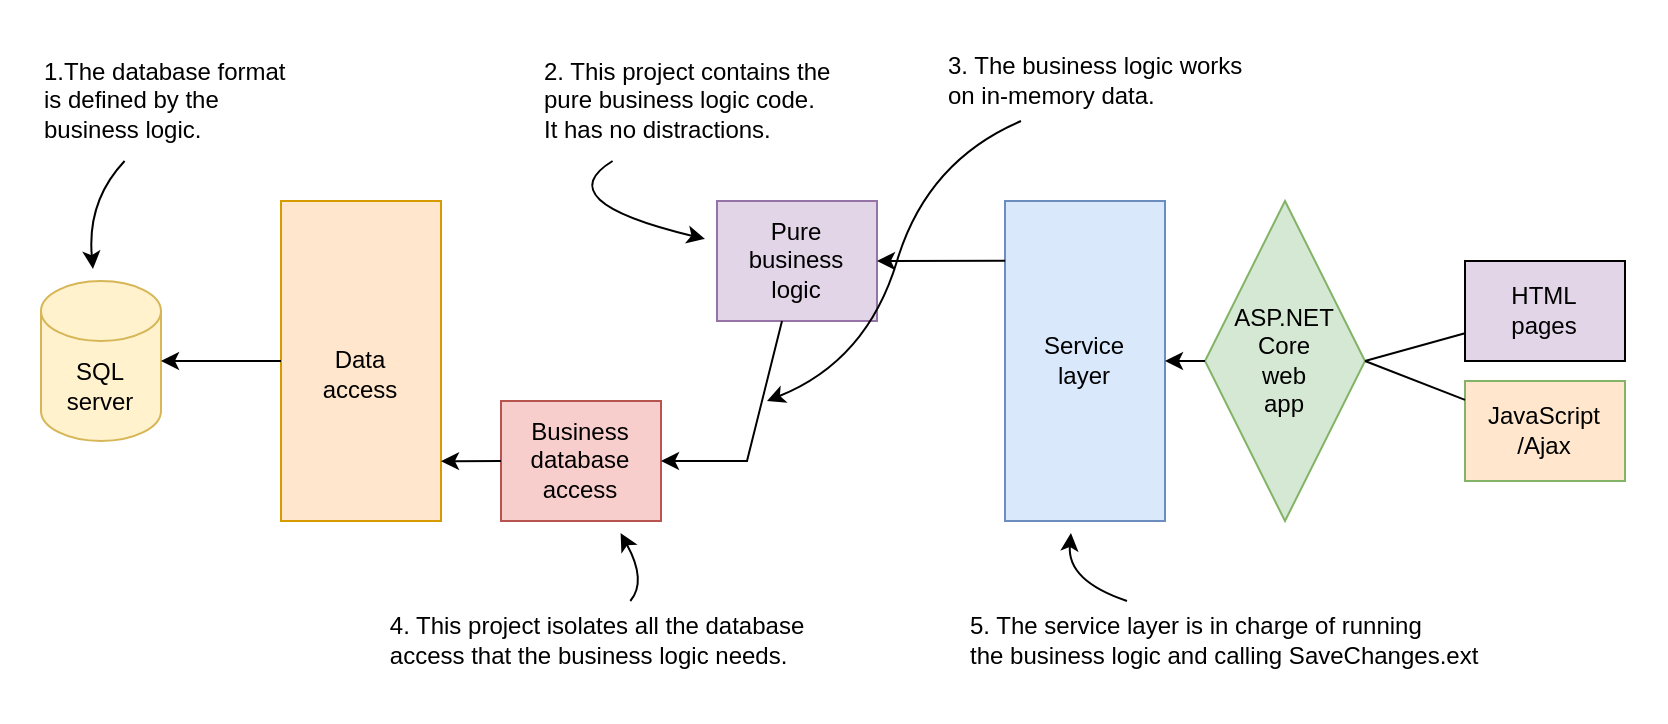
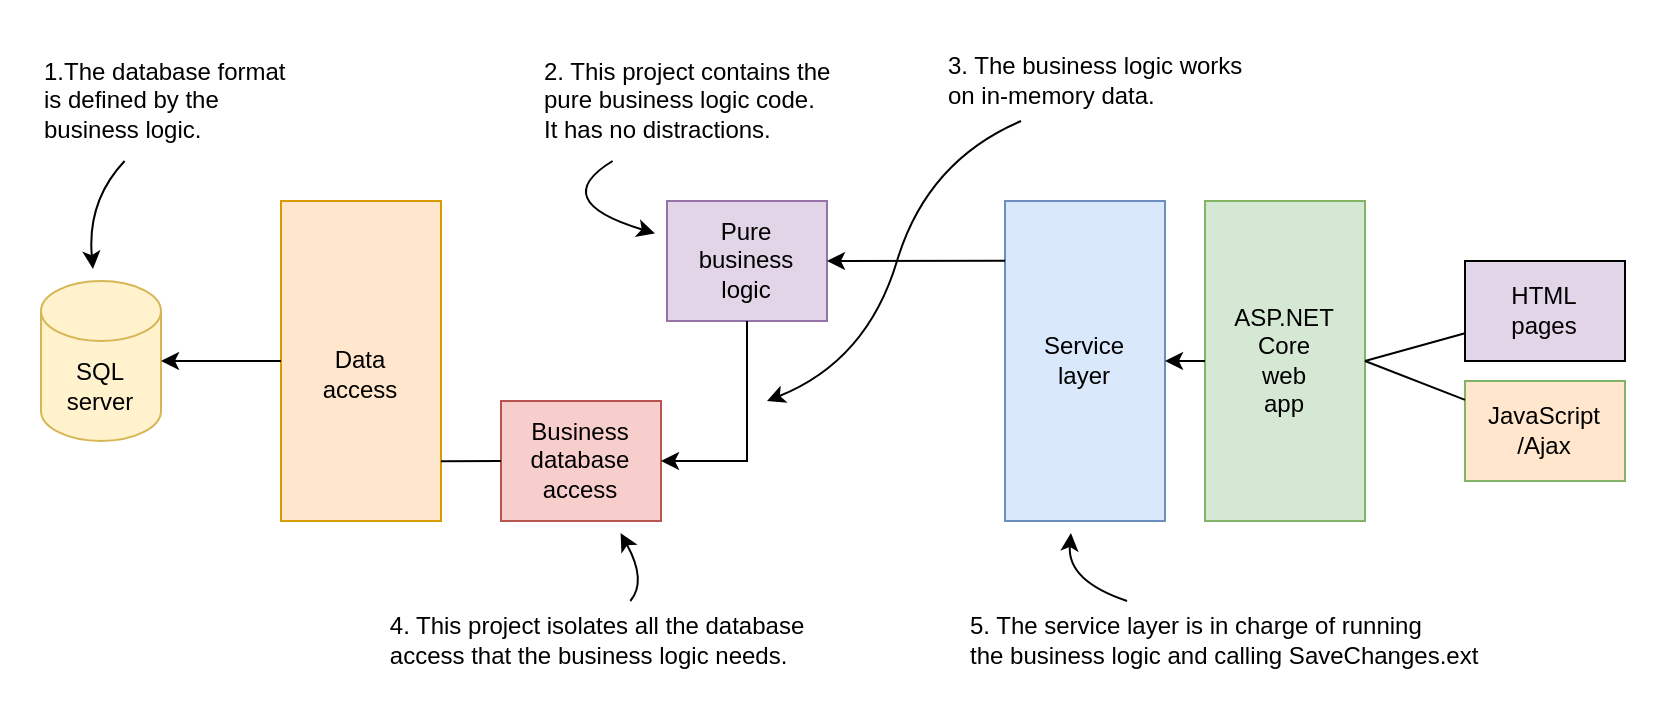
(797, 261) -> (747, 261)
(1285, 361) -> (1285, 361)
(456, 461) -> (449, 461)
